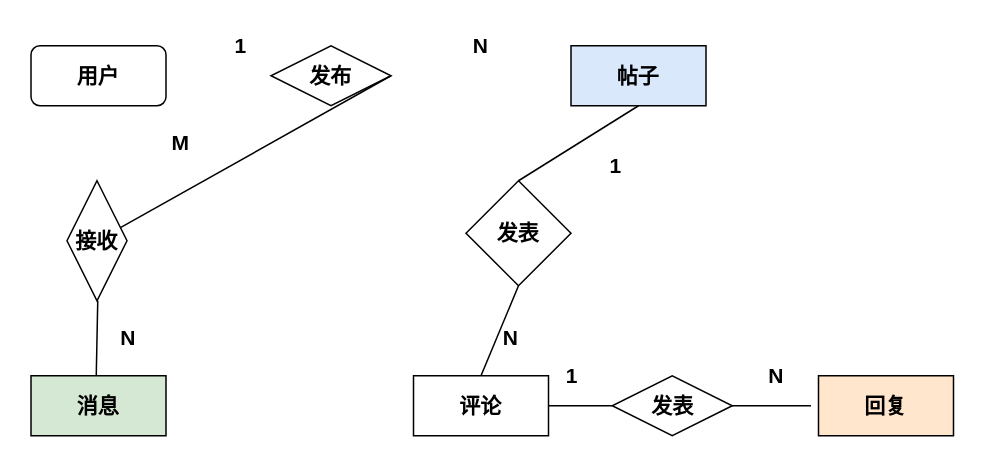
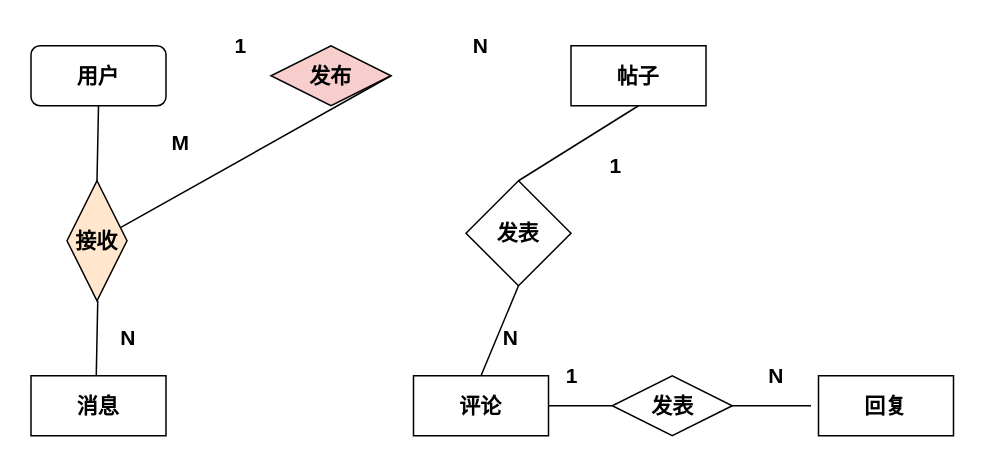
(331, 76) -> (331, 76)
(638, 76) -> (638, 76)
none -> (97, 144)
(97, 241) -> (97, 241)
(98, 406) -> (98, 406)
(886, 406) -> (886, 406)
